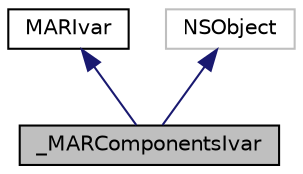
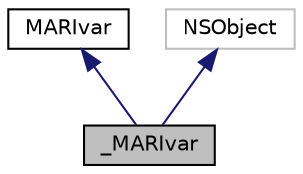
(149, 145) -> (149, 145)
